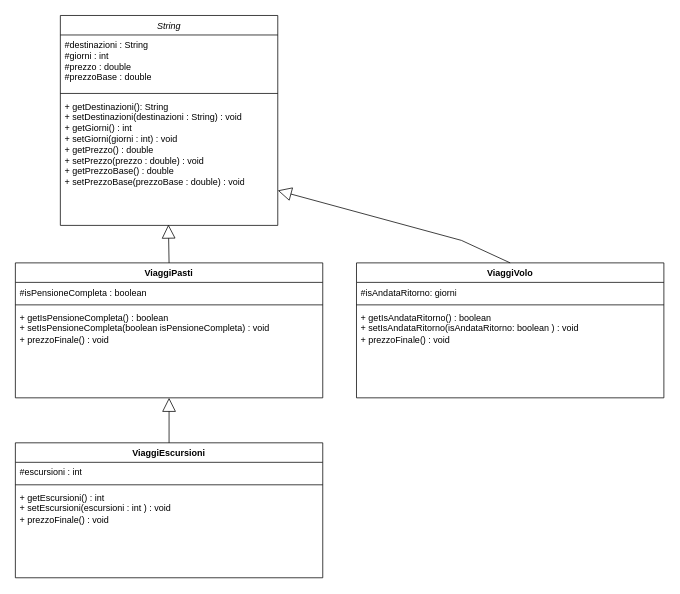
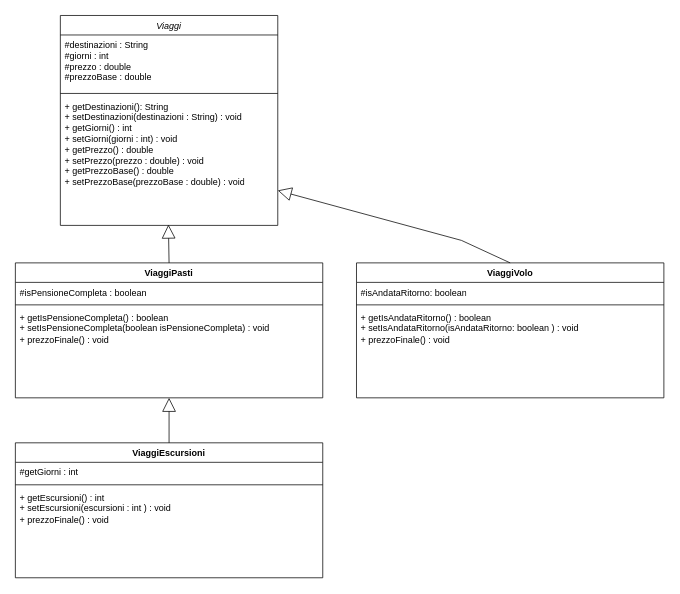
(169, 26) -> (169, 26)
(415, 293) -> (418, 293)
(56, 473) -> (53, 473)
